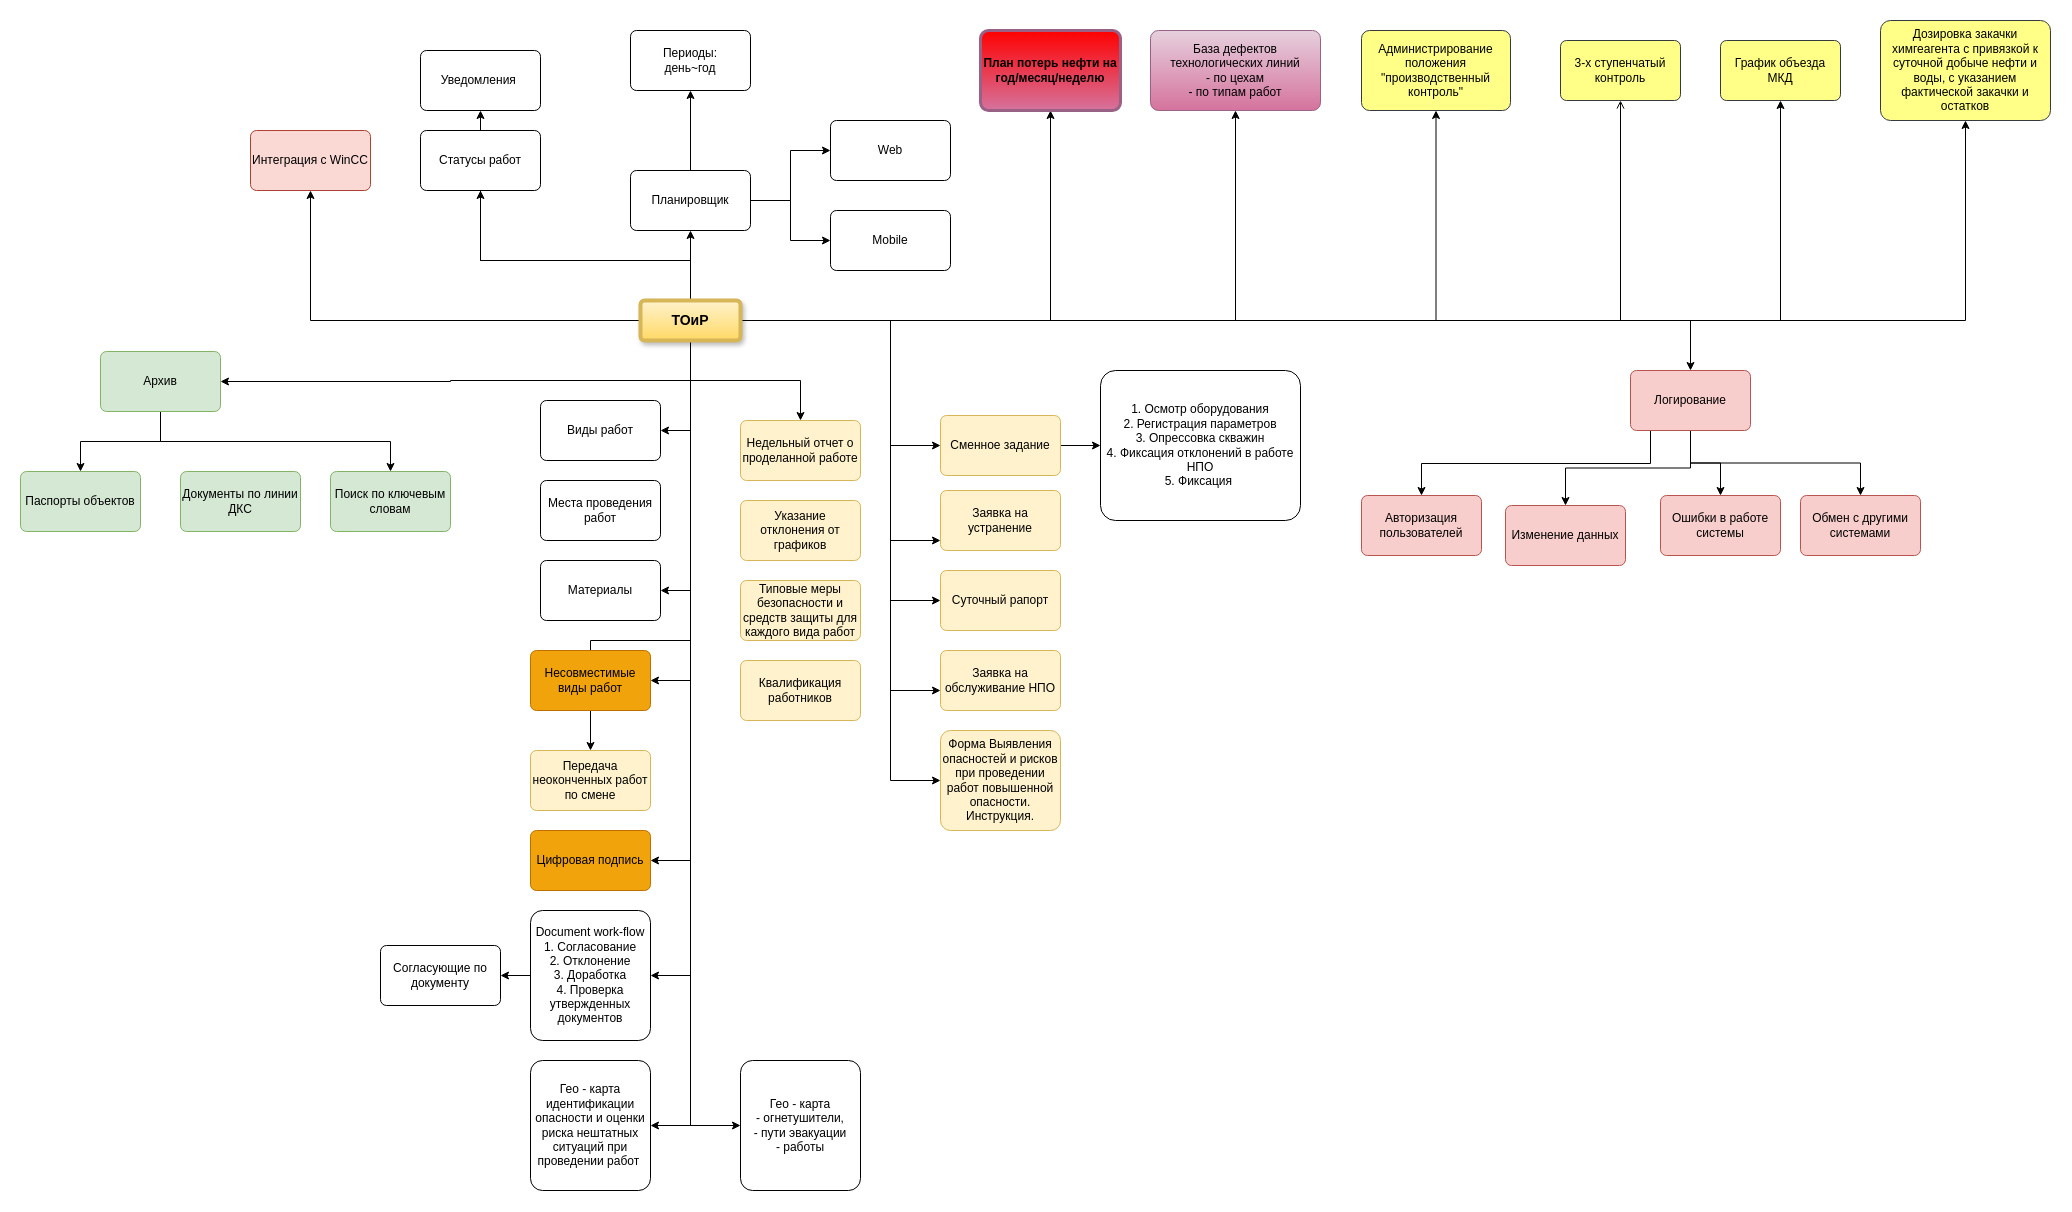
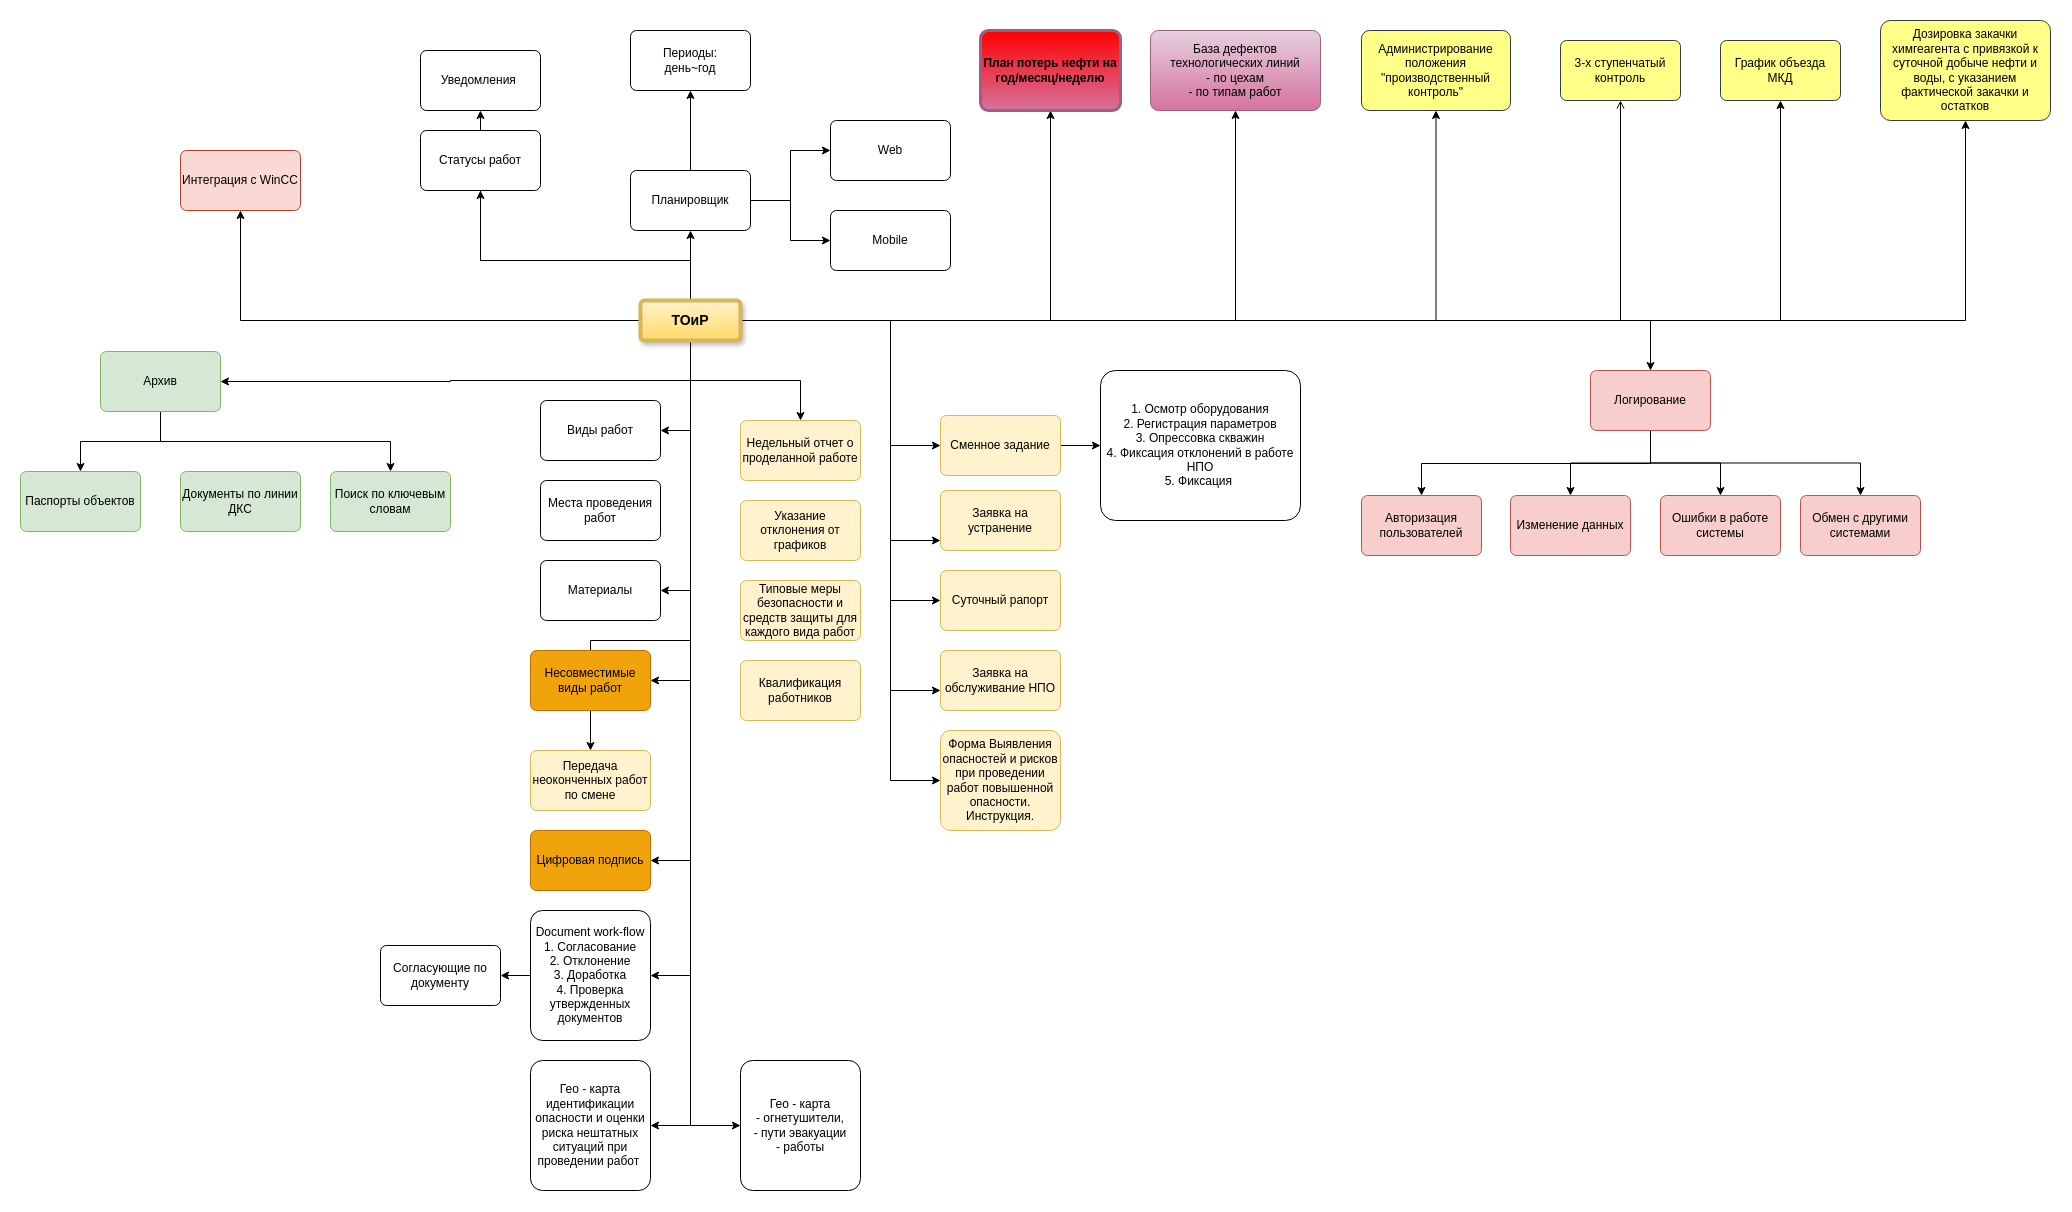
(311, 161) -> (241, 181)
(1691, 401) -> (1651, 401)
(1566, 536) -> (1571, 526)
